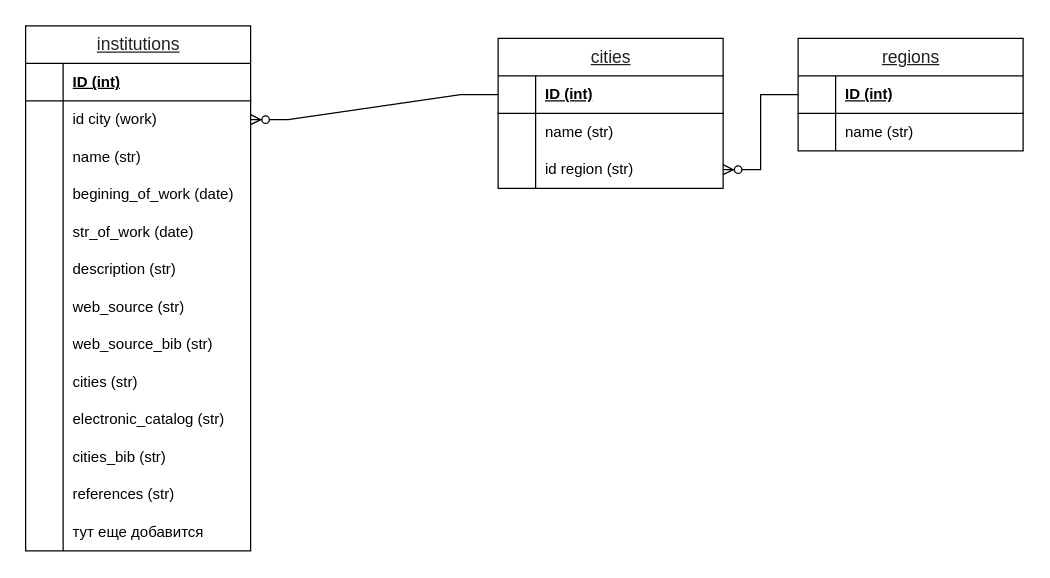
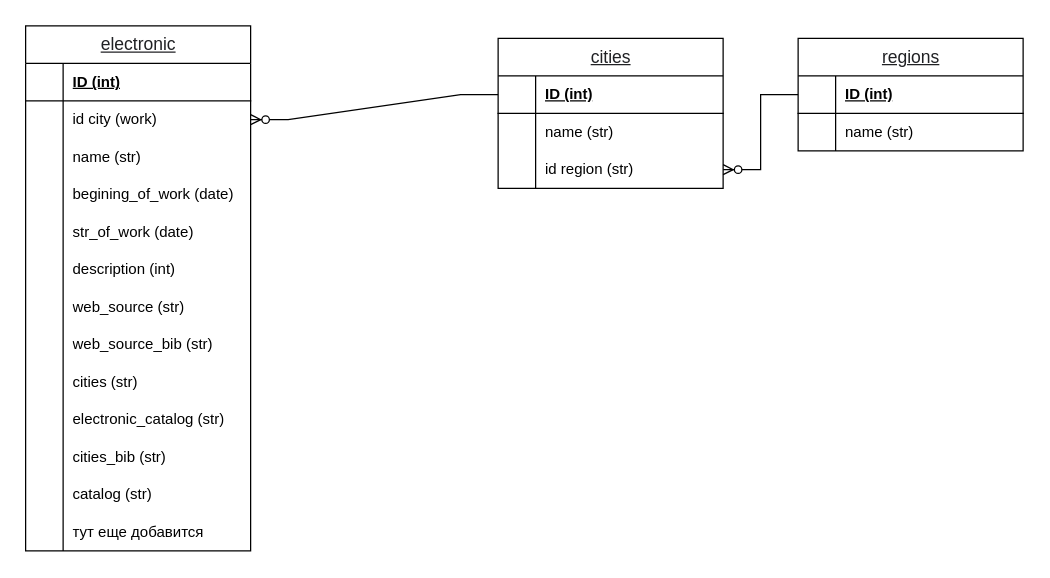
(139, 44) -> (139, 44)
(139, 269) -> (137, 269)
(138, 494) -> (124, 494)
